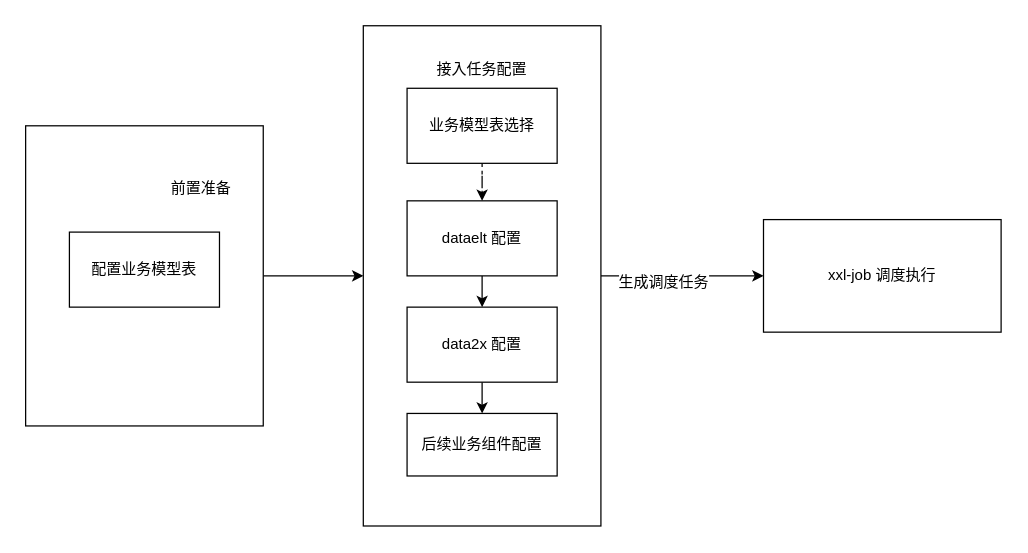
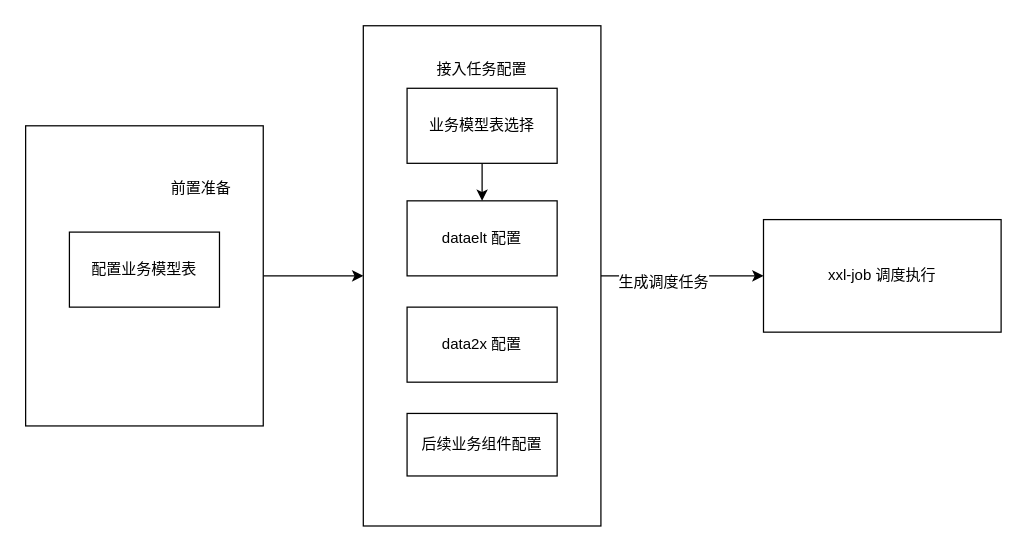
(482, 171) -> (482, 171)
(482, 295) -> none
(482, 402) -> none
